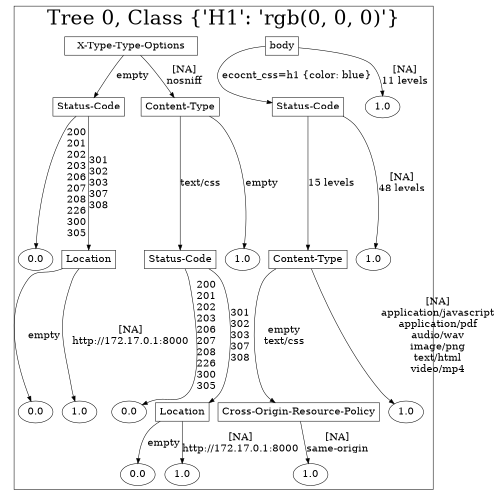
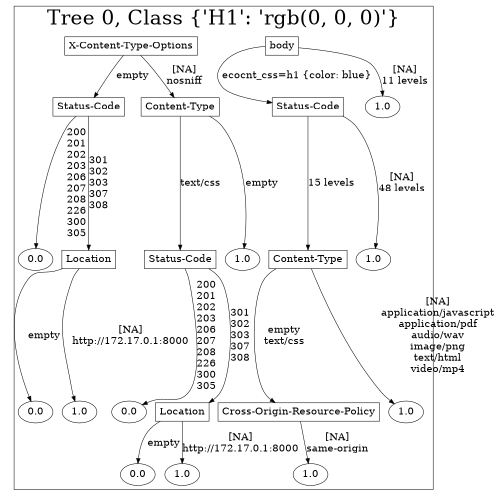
(131, 46) -> (131, 46)
